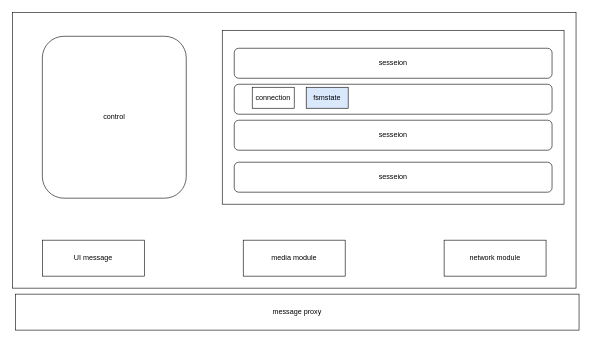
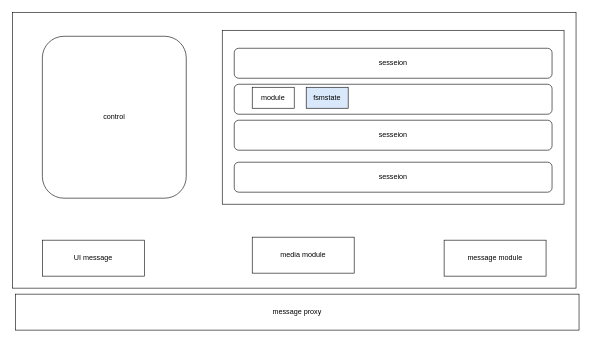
(273, 98) -> (273, 98)
(294, 258) -> (303, 255)
(495, 258) -> (495, 258)
